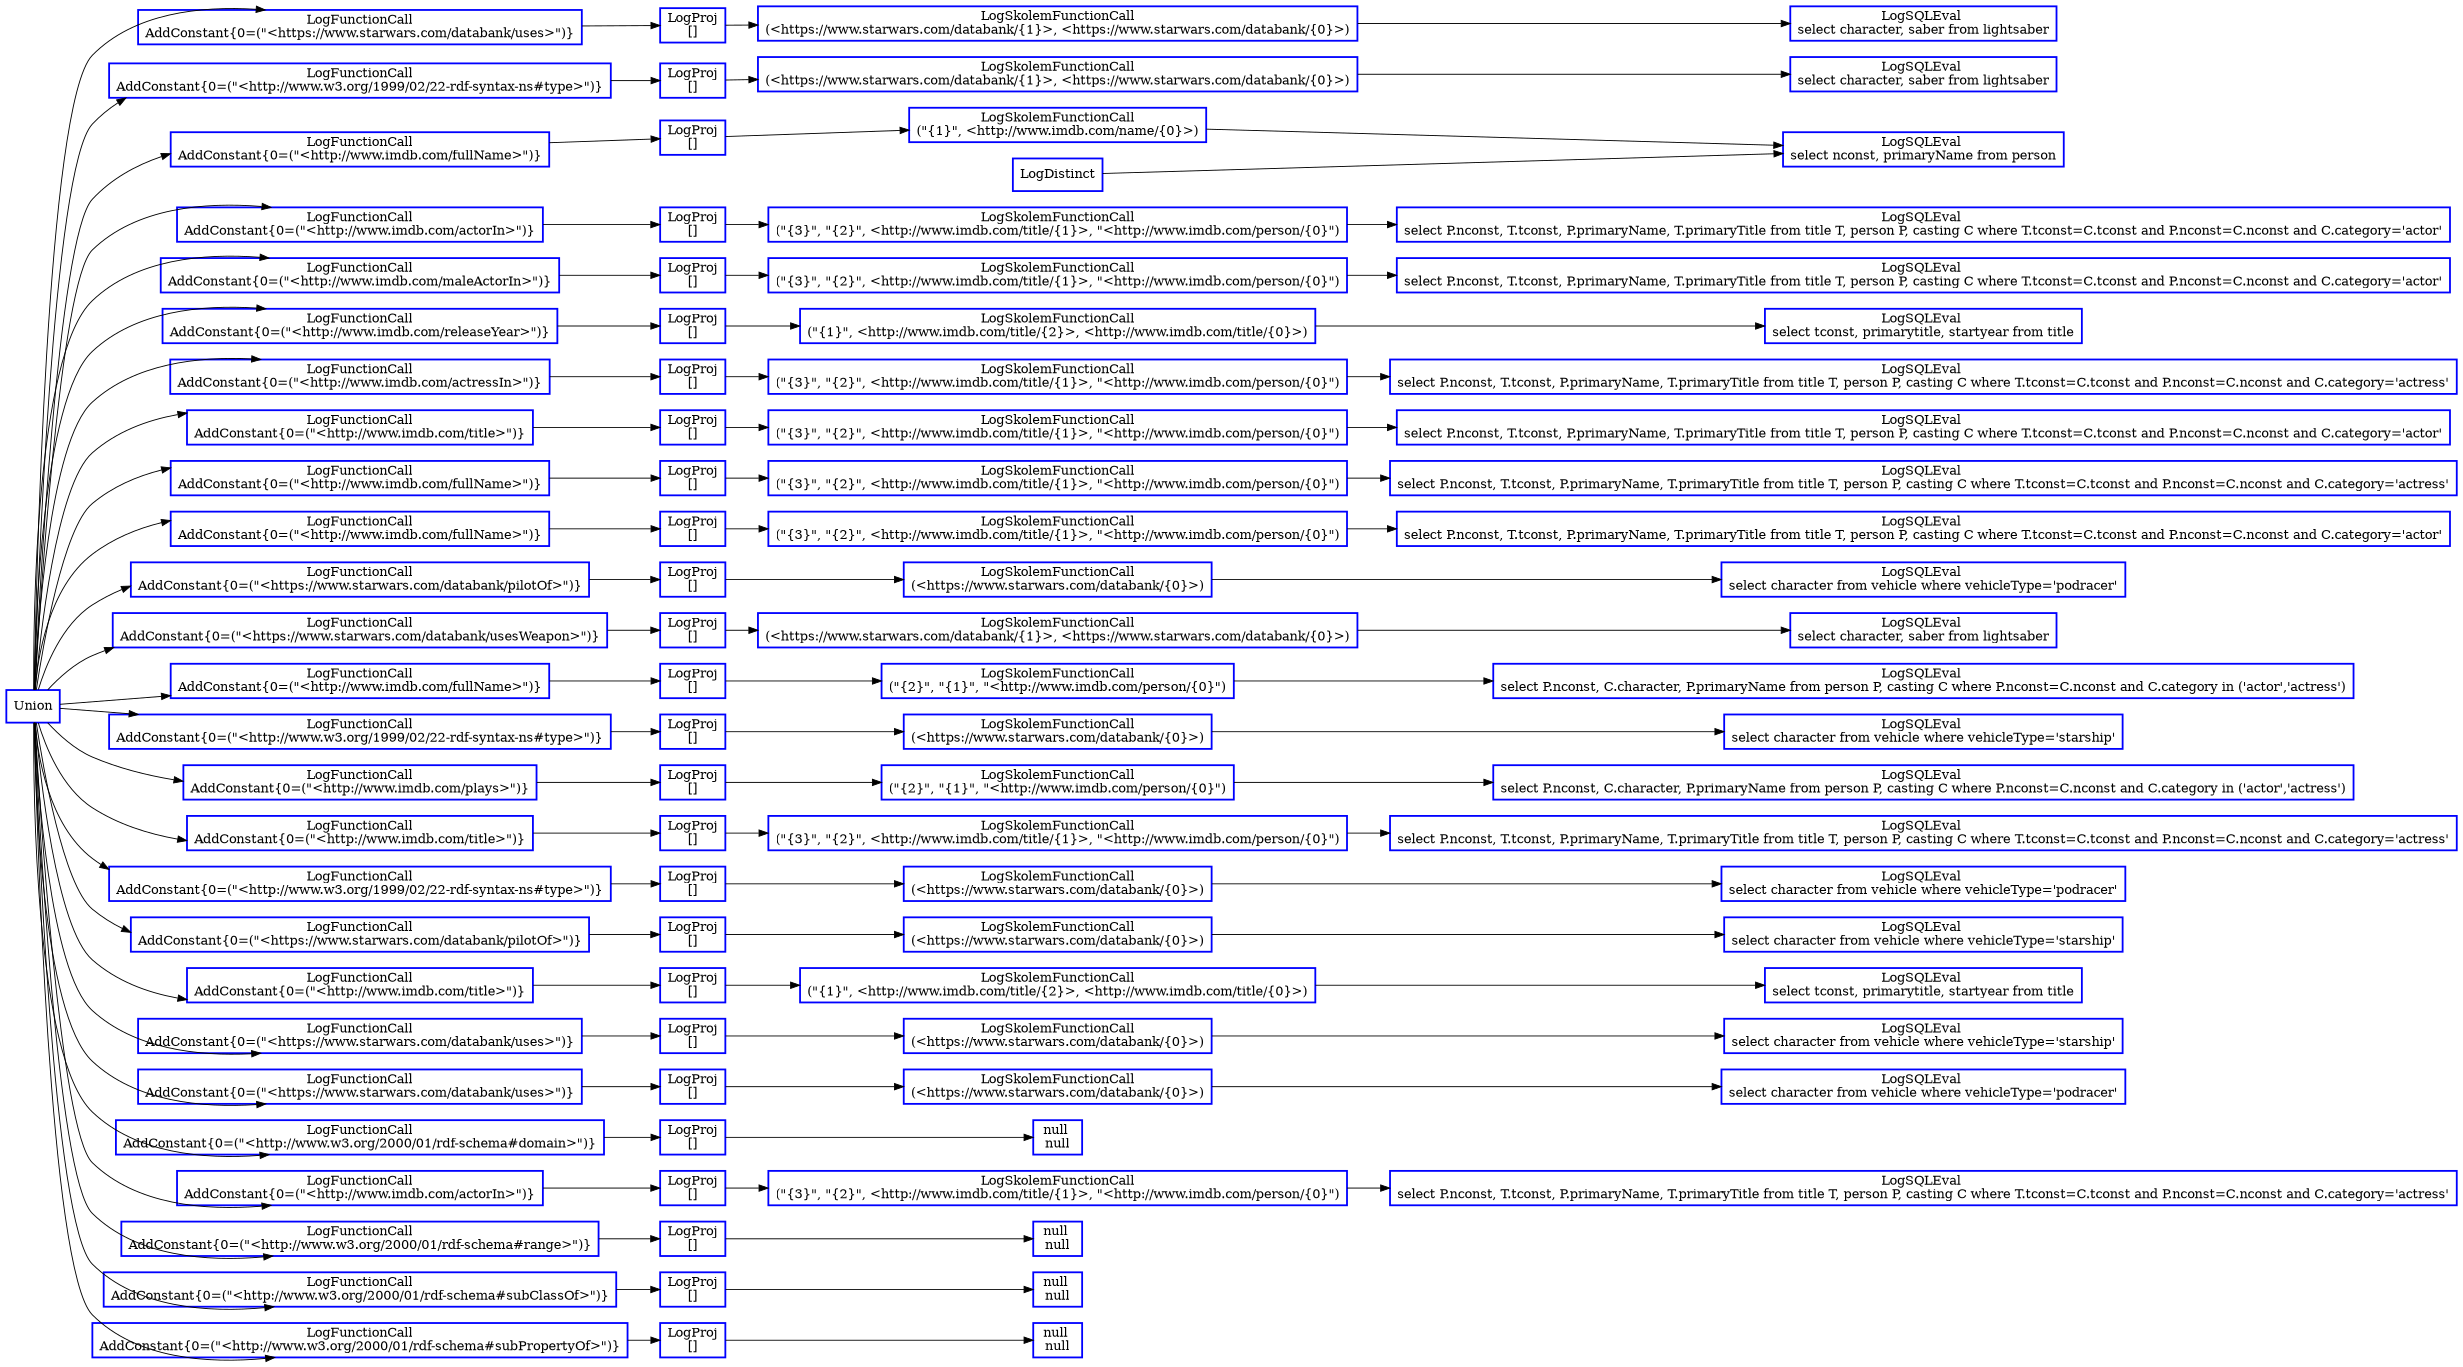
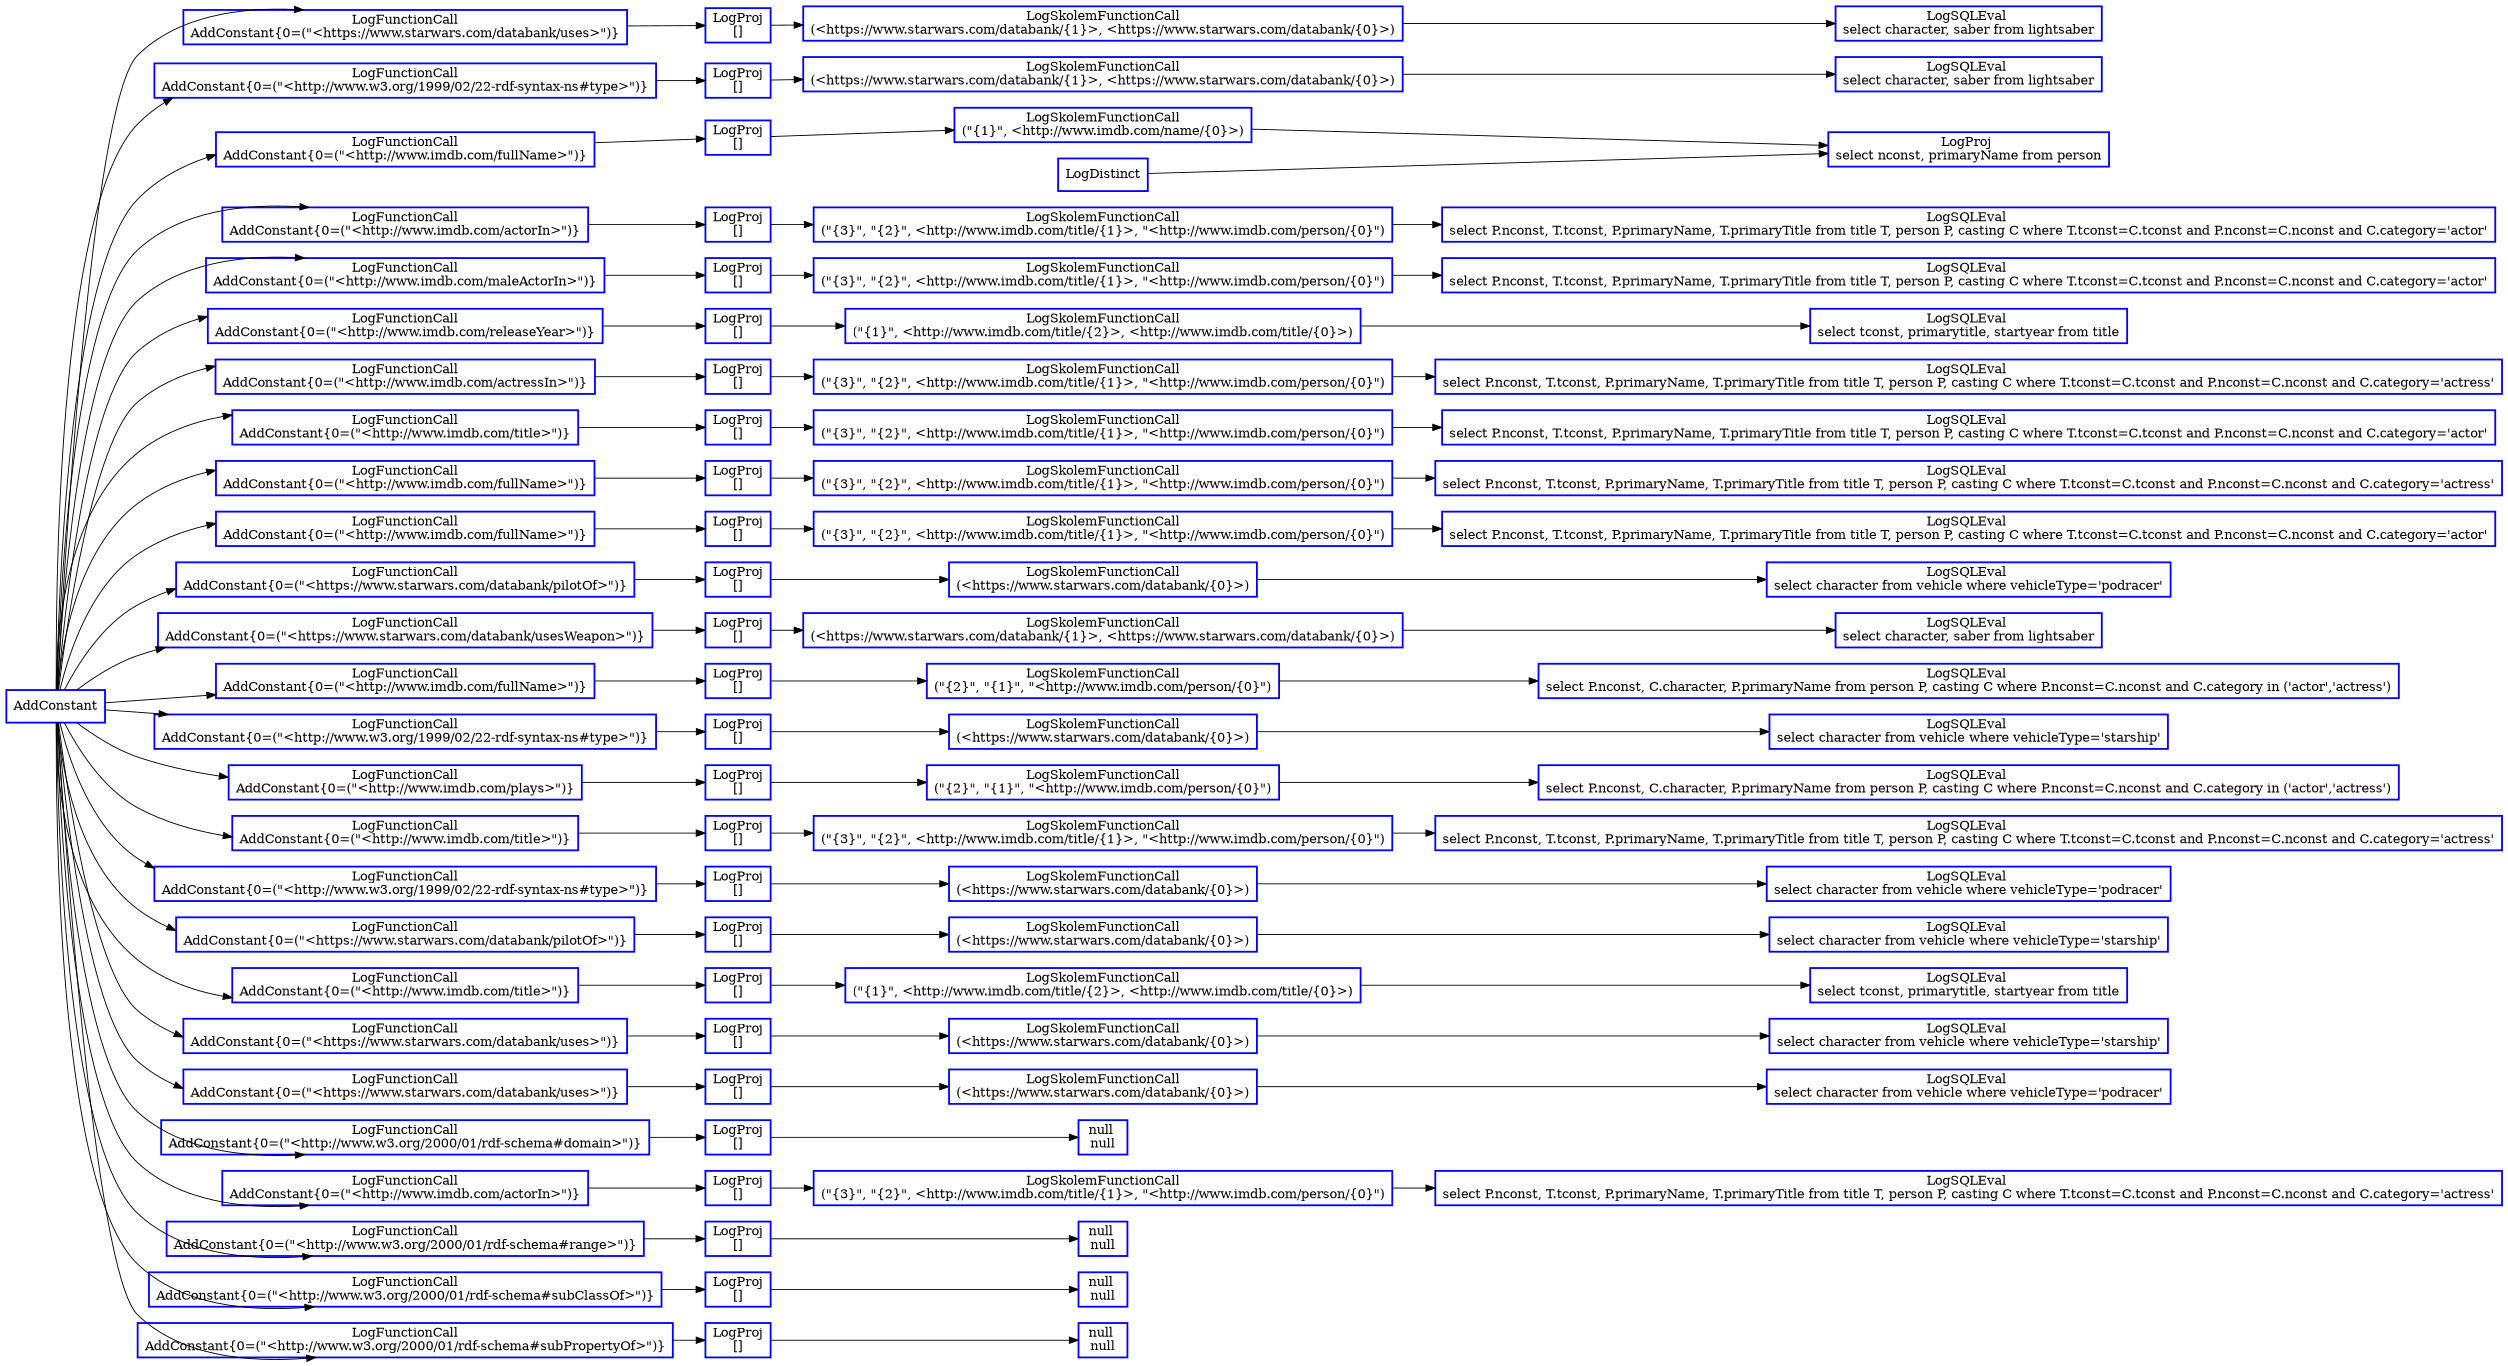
(1923, 149) -> (1969, 149)
(33, 706) -> (56, 706)
